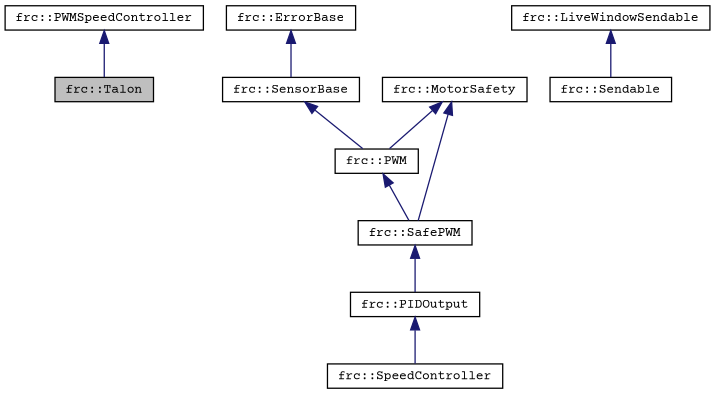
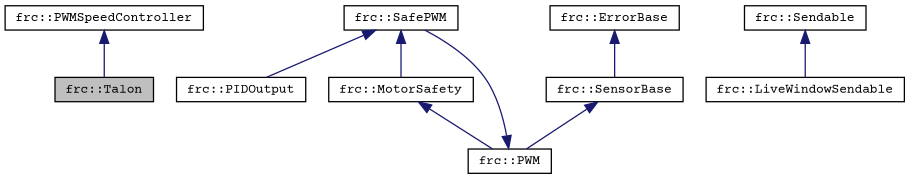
(611, 60) -> (805, 60)
(433, 167) -> (401, 60)
(415, 376) -> none
